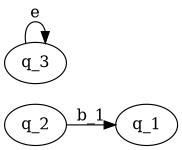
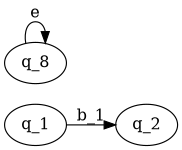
(36, 63) -> (36, 63)
(85, 125) -> (85, 125)
